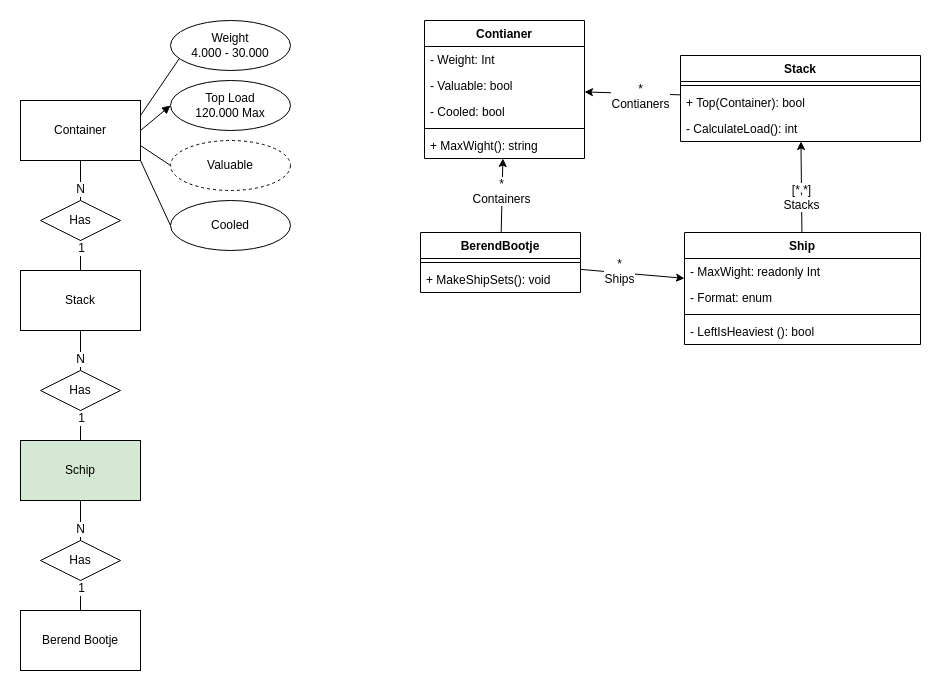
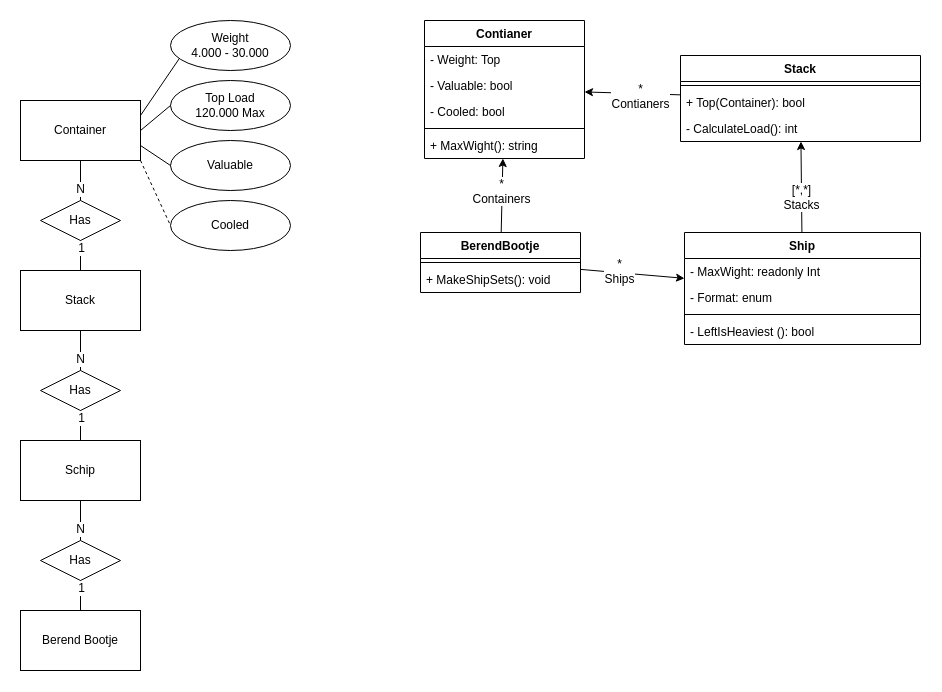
(467, 60) -> (467, 60)
(163, 112) -> (166, 109)
(231, 166) -> (231, 166)
(156, 193) -> (156, 193)
(81, 471) -> (81, 471)
